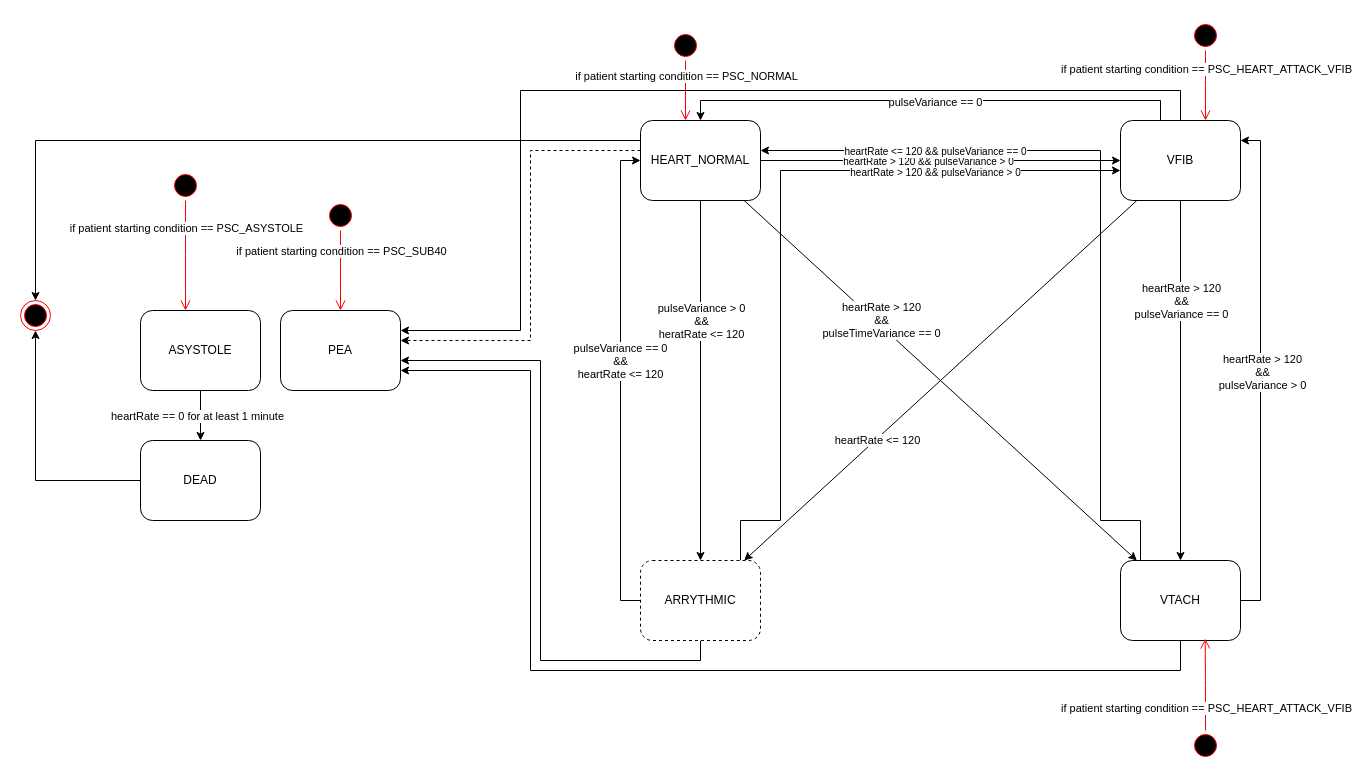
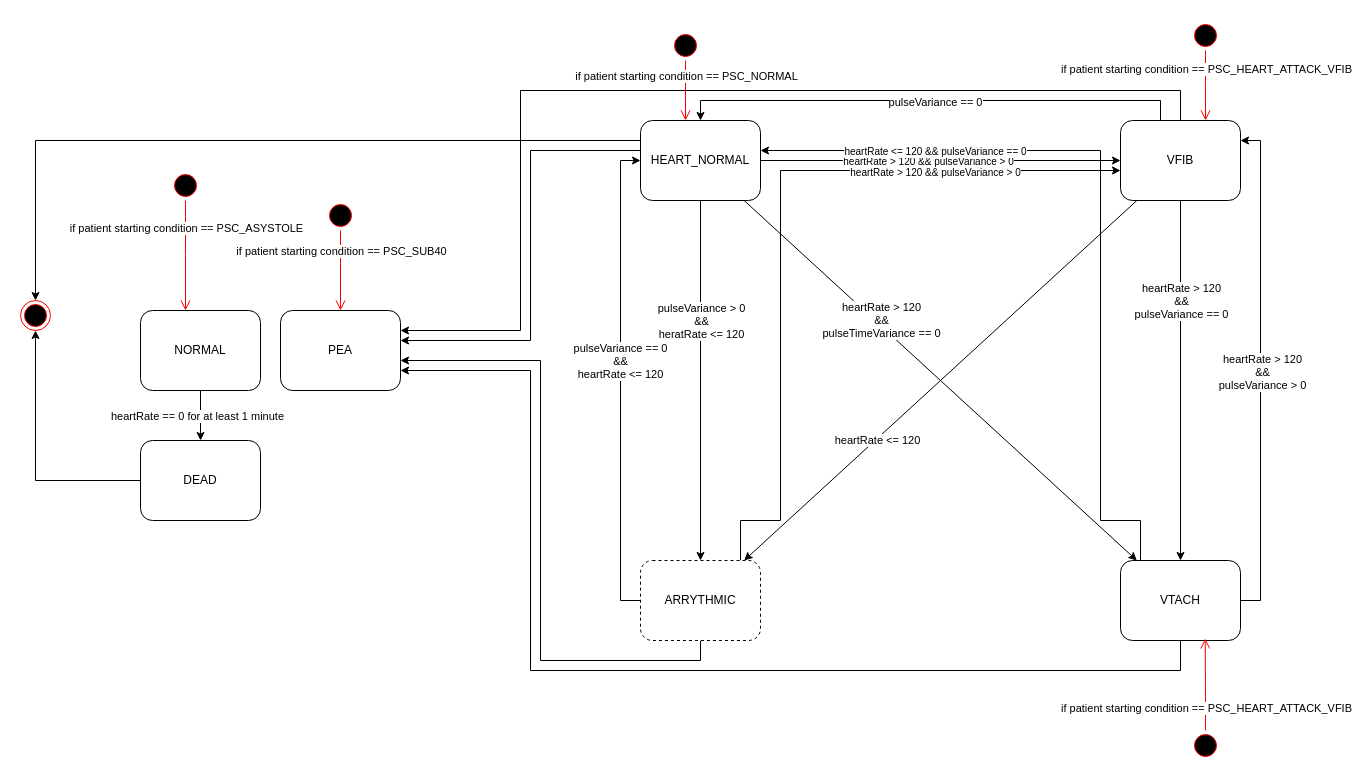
(531, 253) -> (531, 253)
(201, 351) -> (201, 351)
